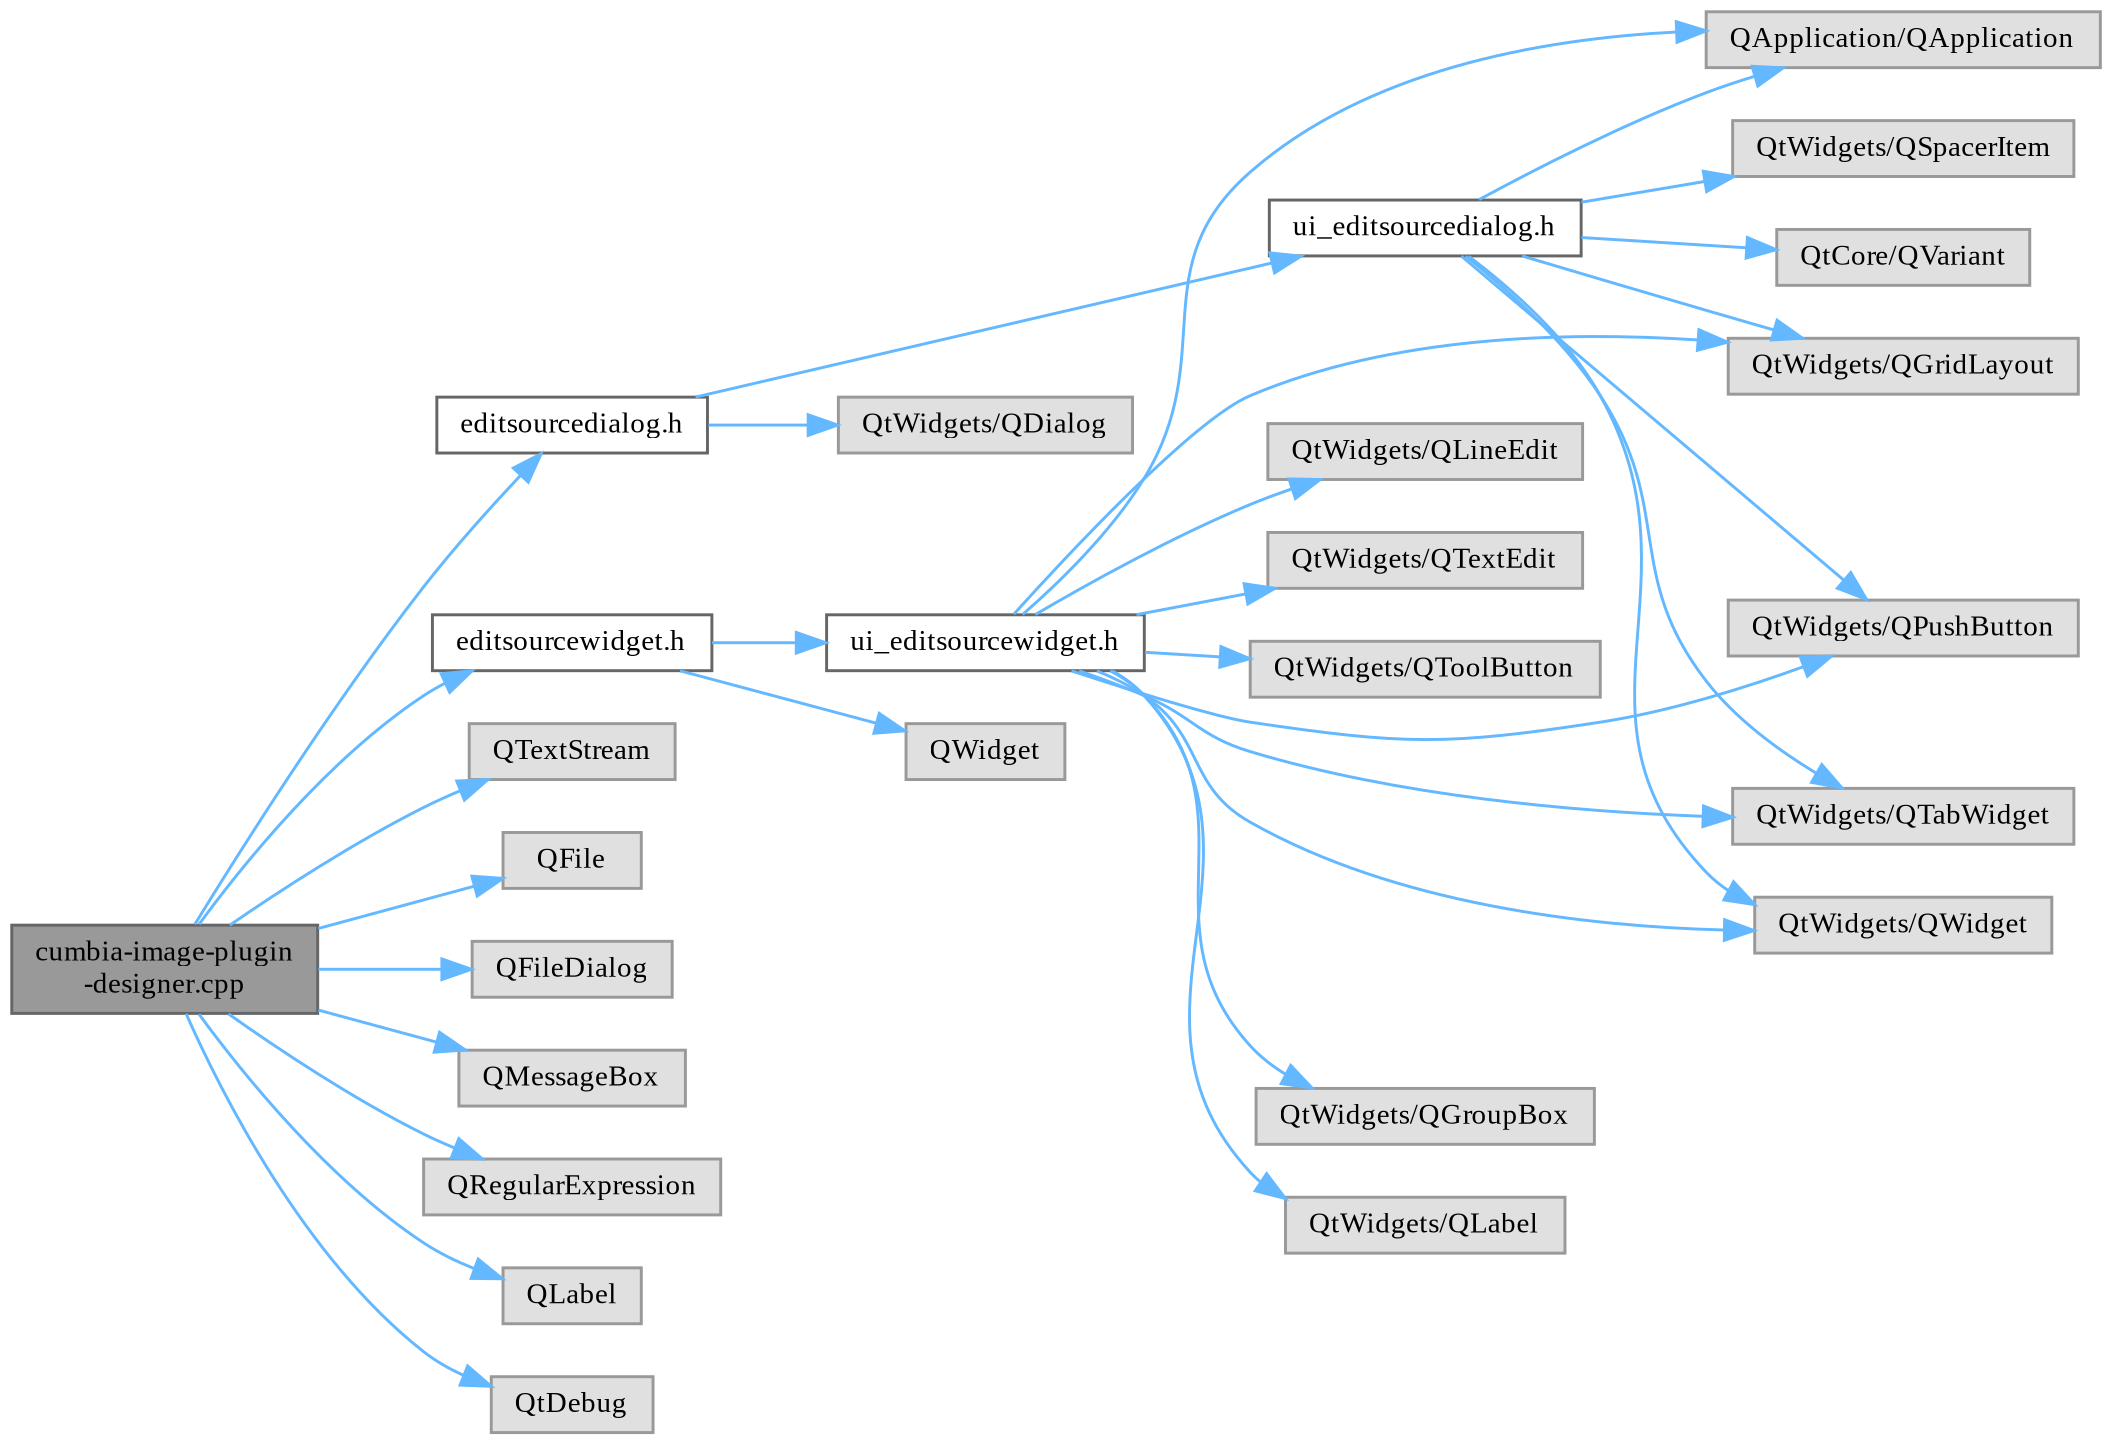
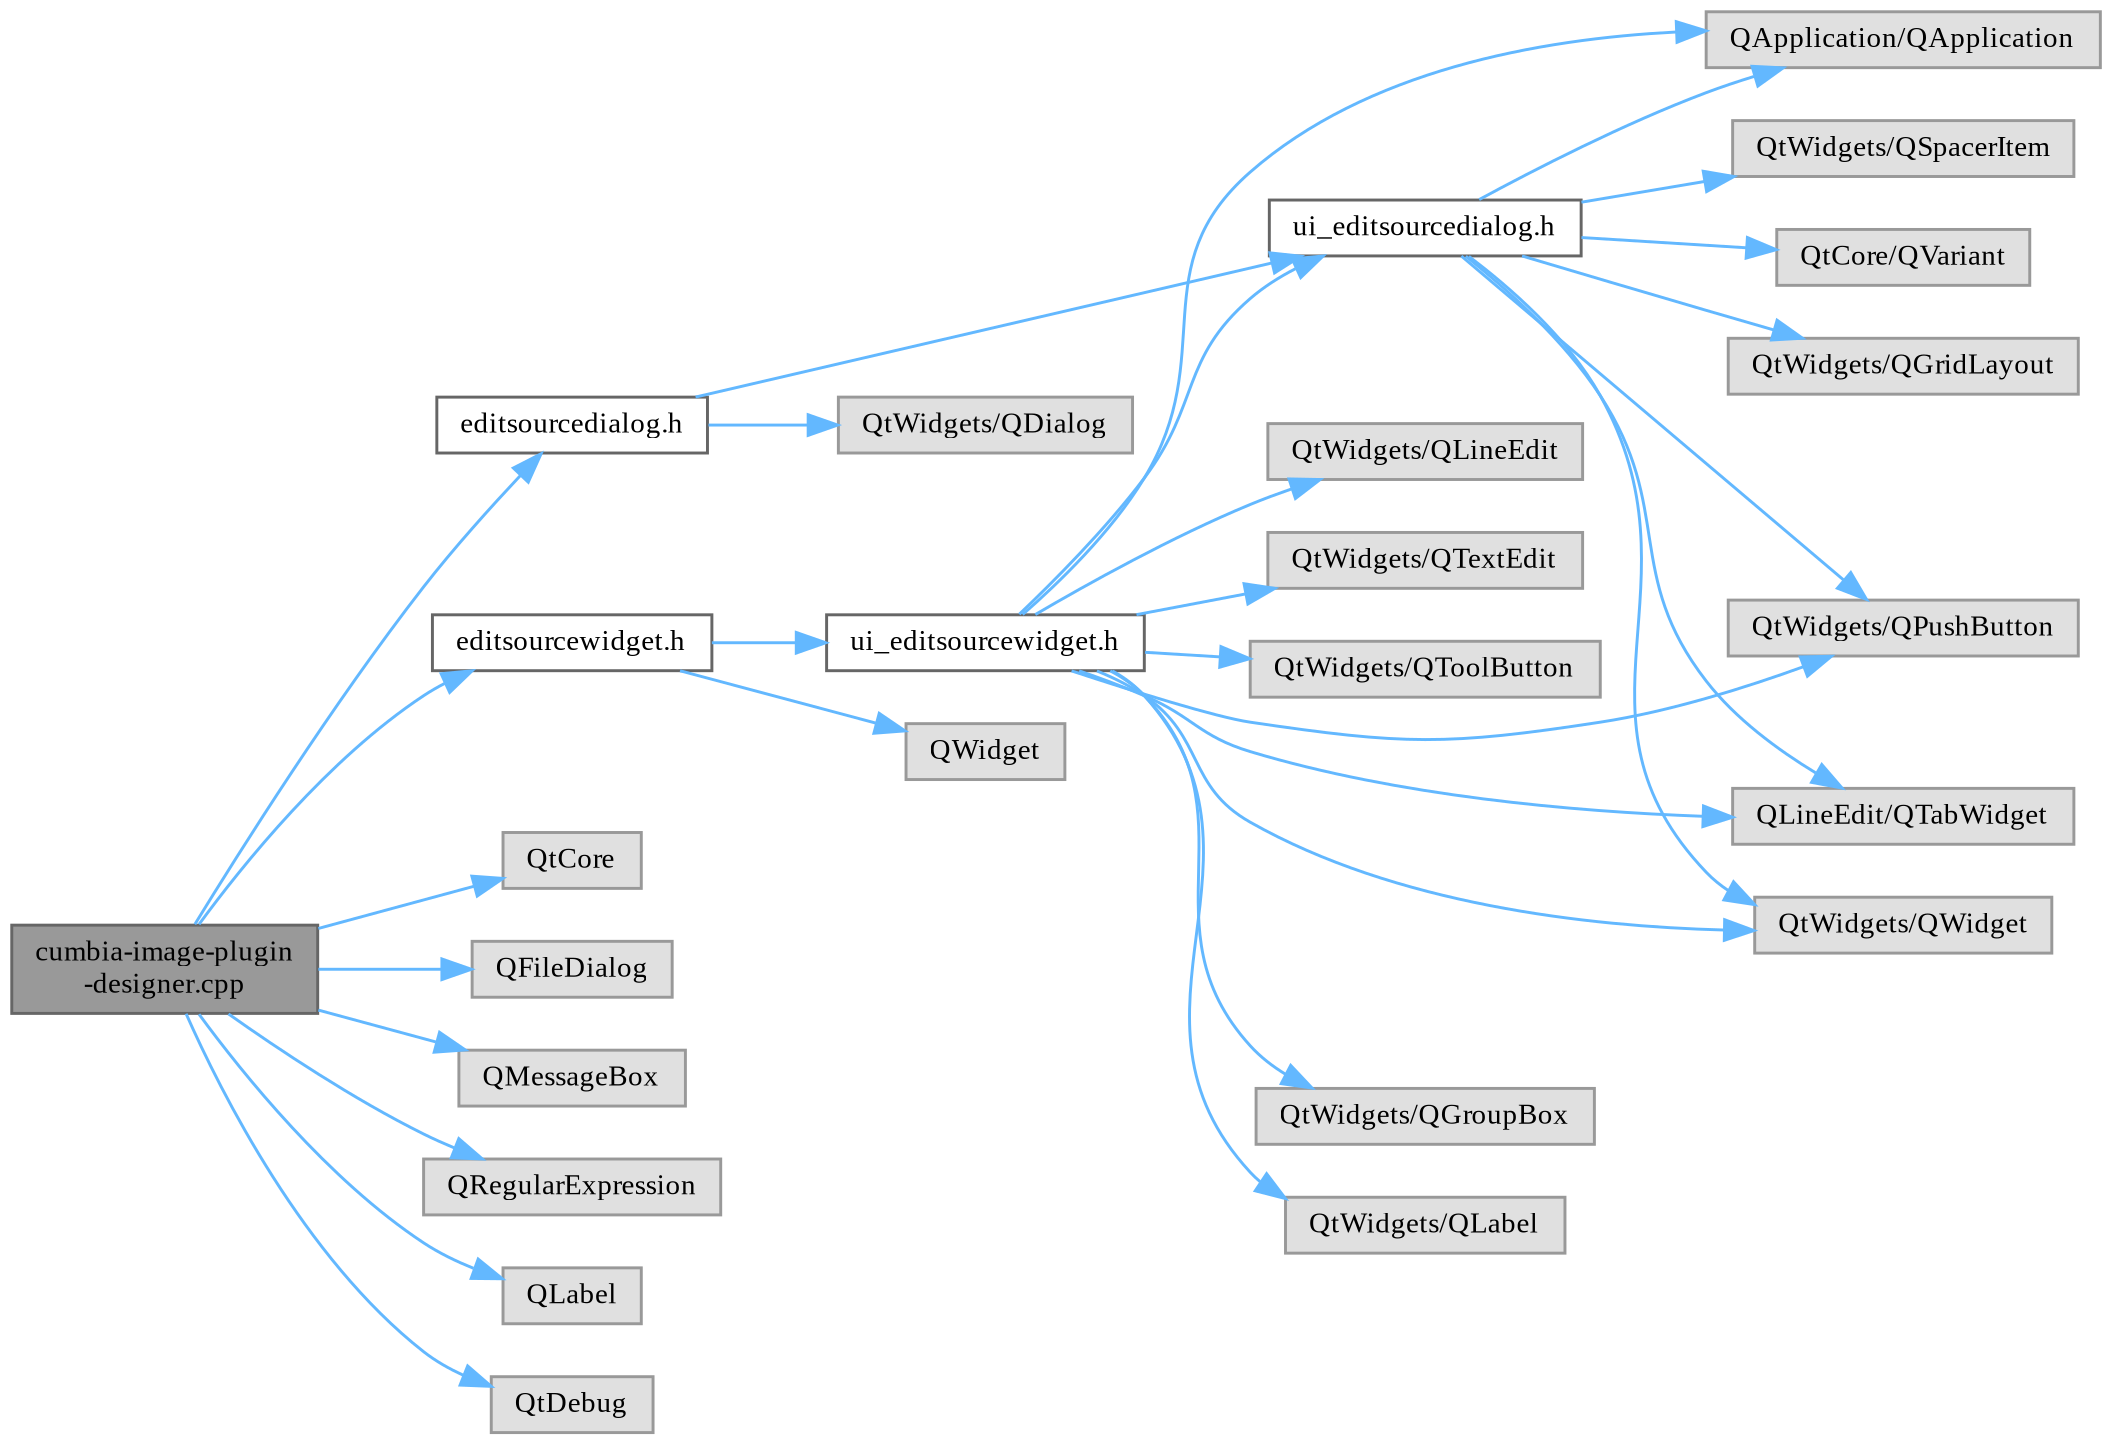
(1312, 374) -> (1201, 362)
(572, 752) -> none
(1903, 816) -> (1903, 816)
(572, 860) -> (572, 860)
